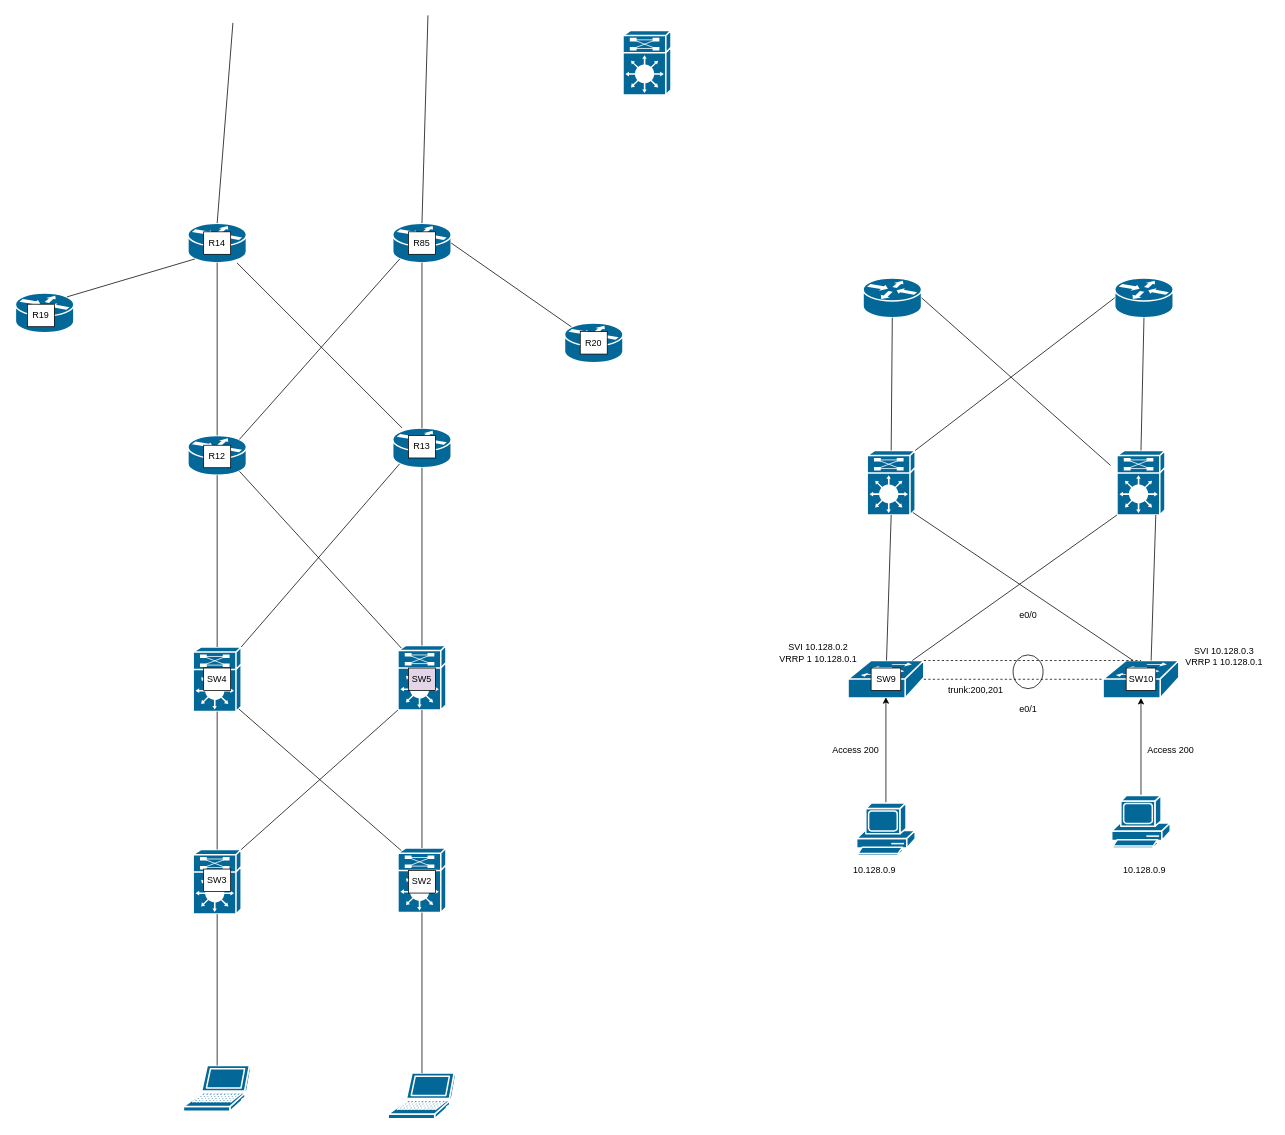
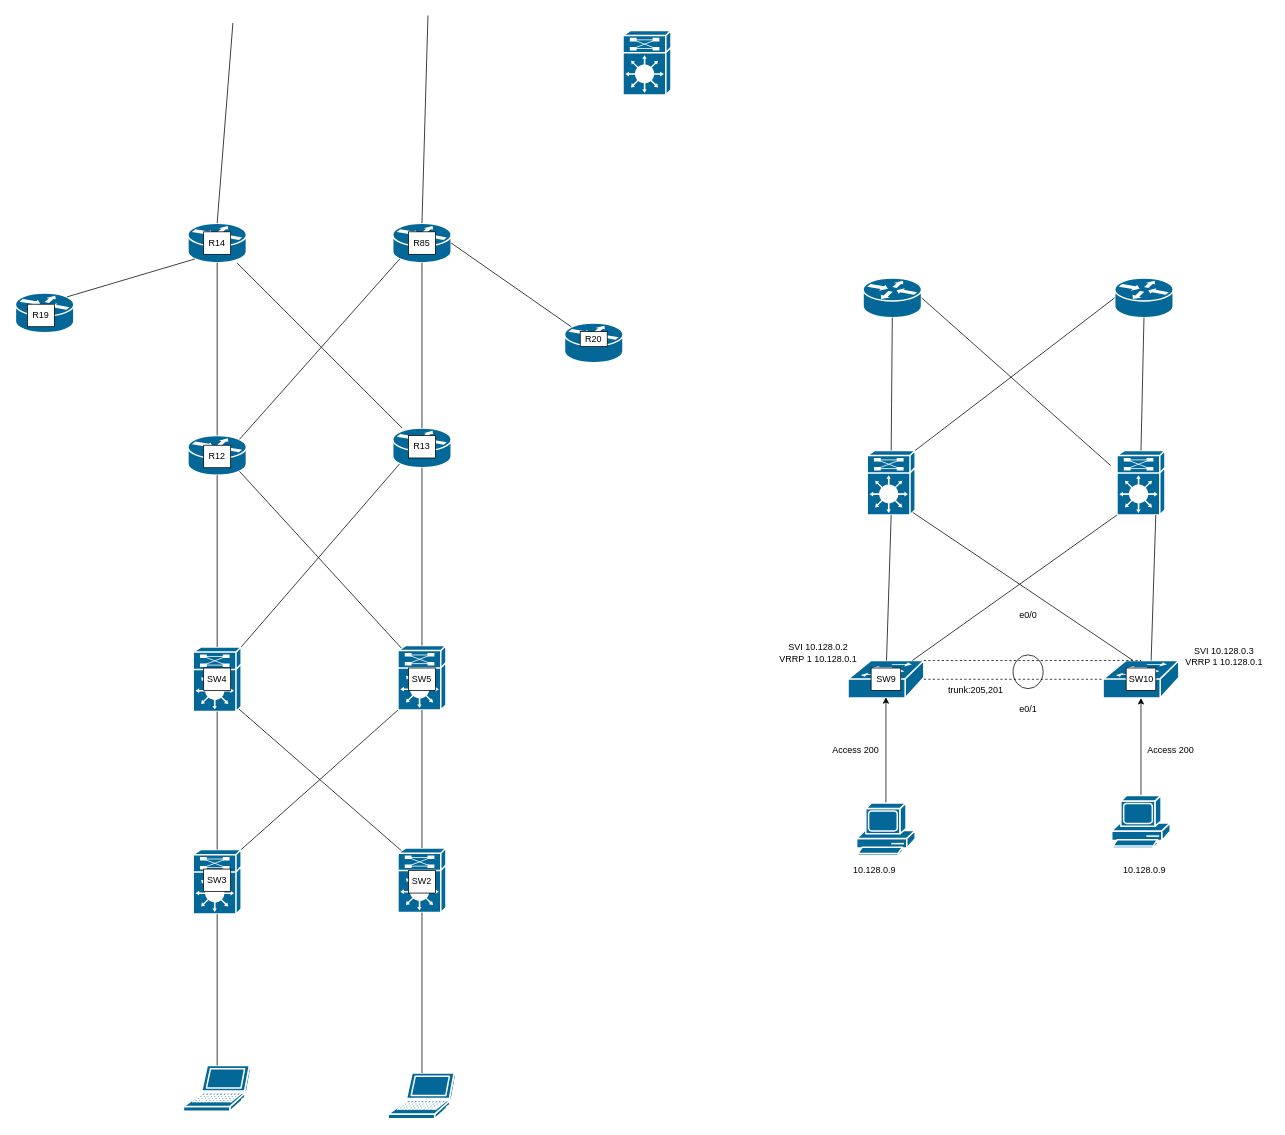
(594, 343) -> (594, 339)
(422, 679) -> (422, 679)
(976, 690) -> (976, 690)
